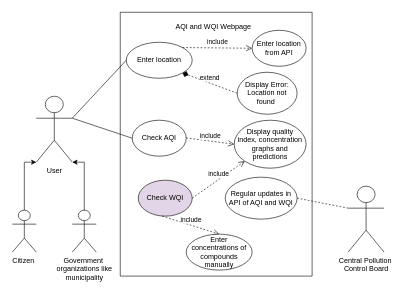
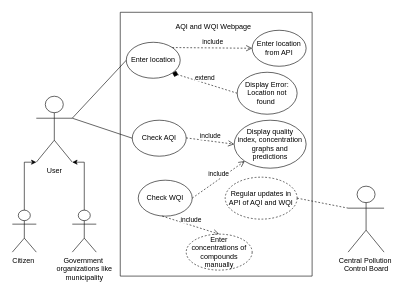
(159, 60) -> (153, 60)
(165, 198) -> (165, 198)
(261, 198) -> (261, 198)
(219, 252) -> (219, 252)
